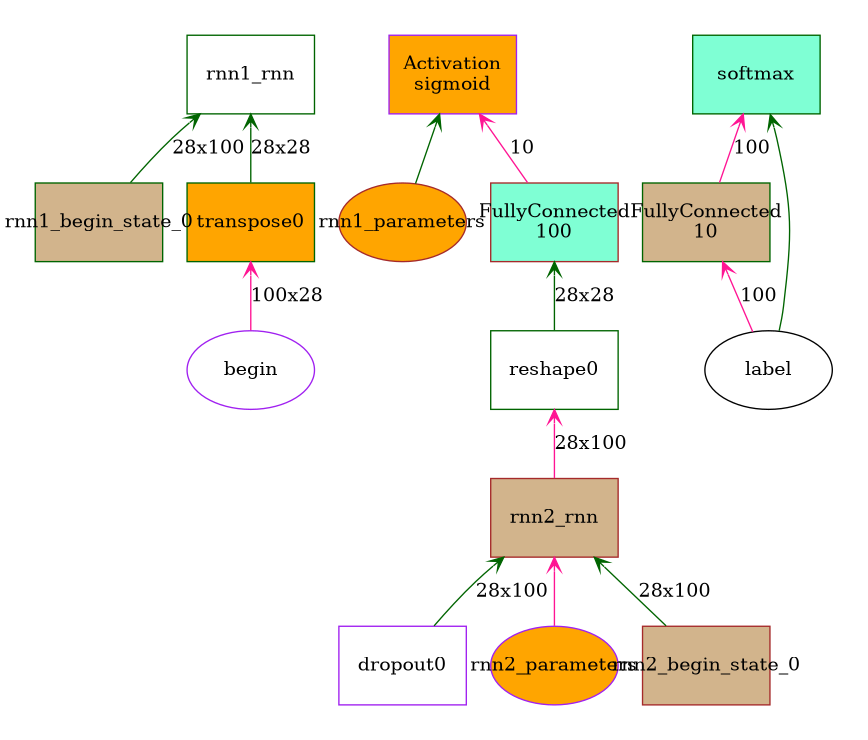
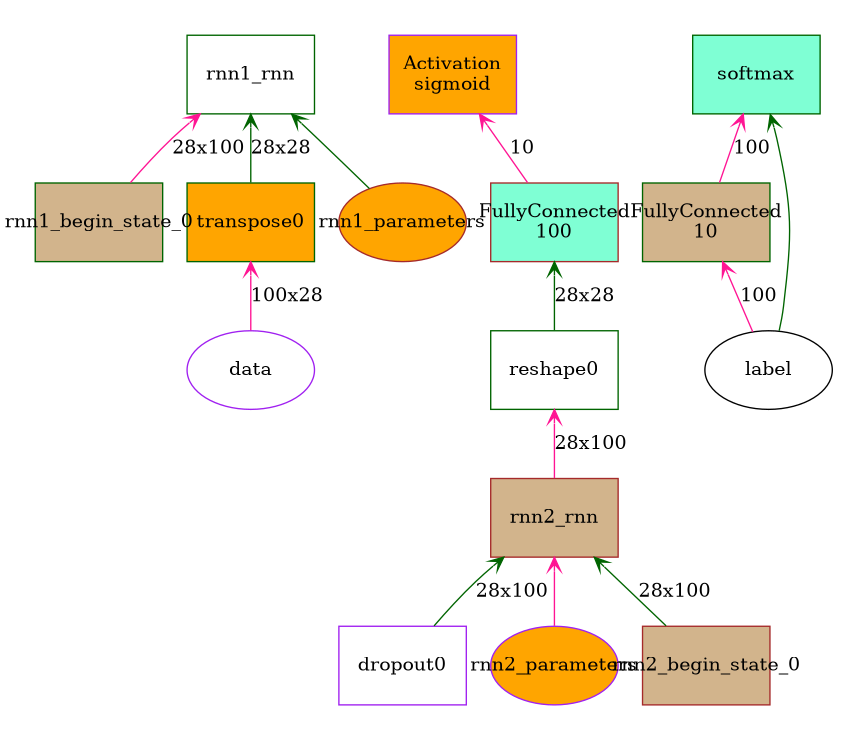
(159, 152) -> (159, 152)
(425, 155) -> (336, 156)
(251, 370) -> (251, 370)
